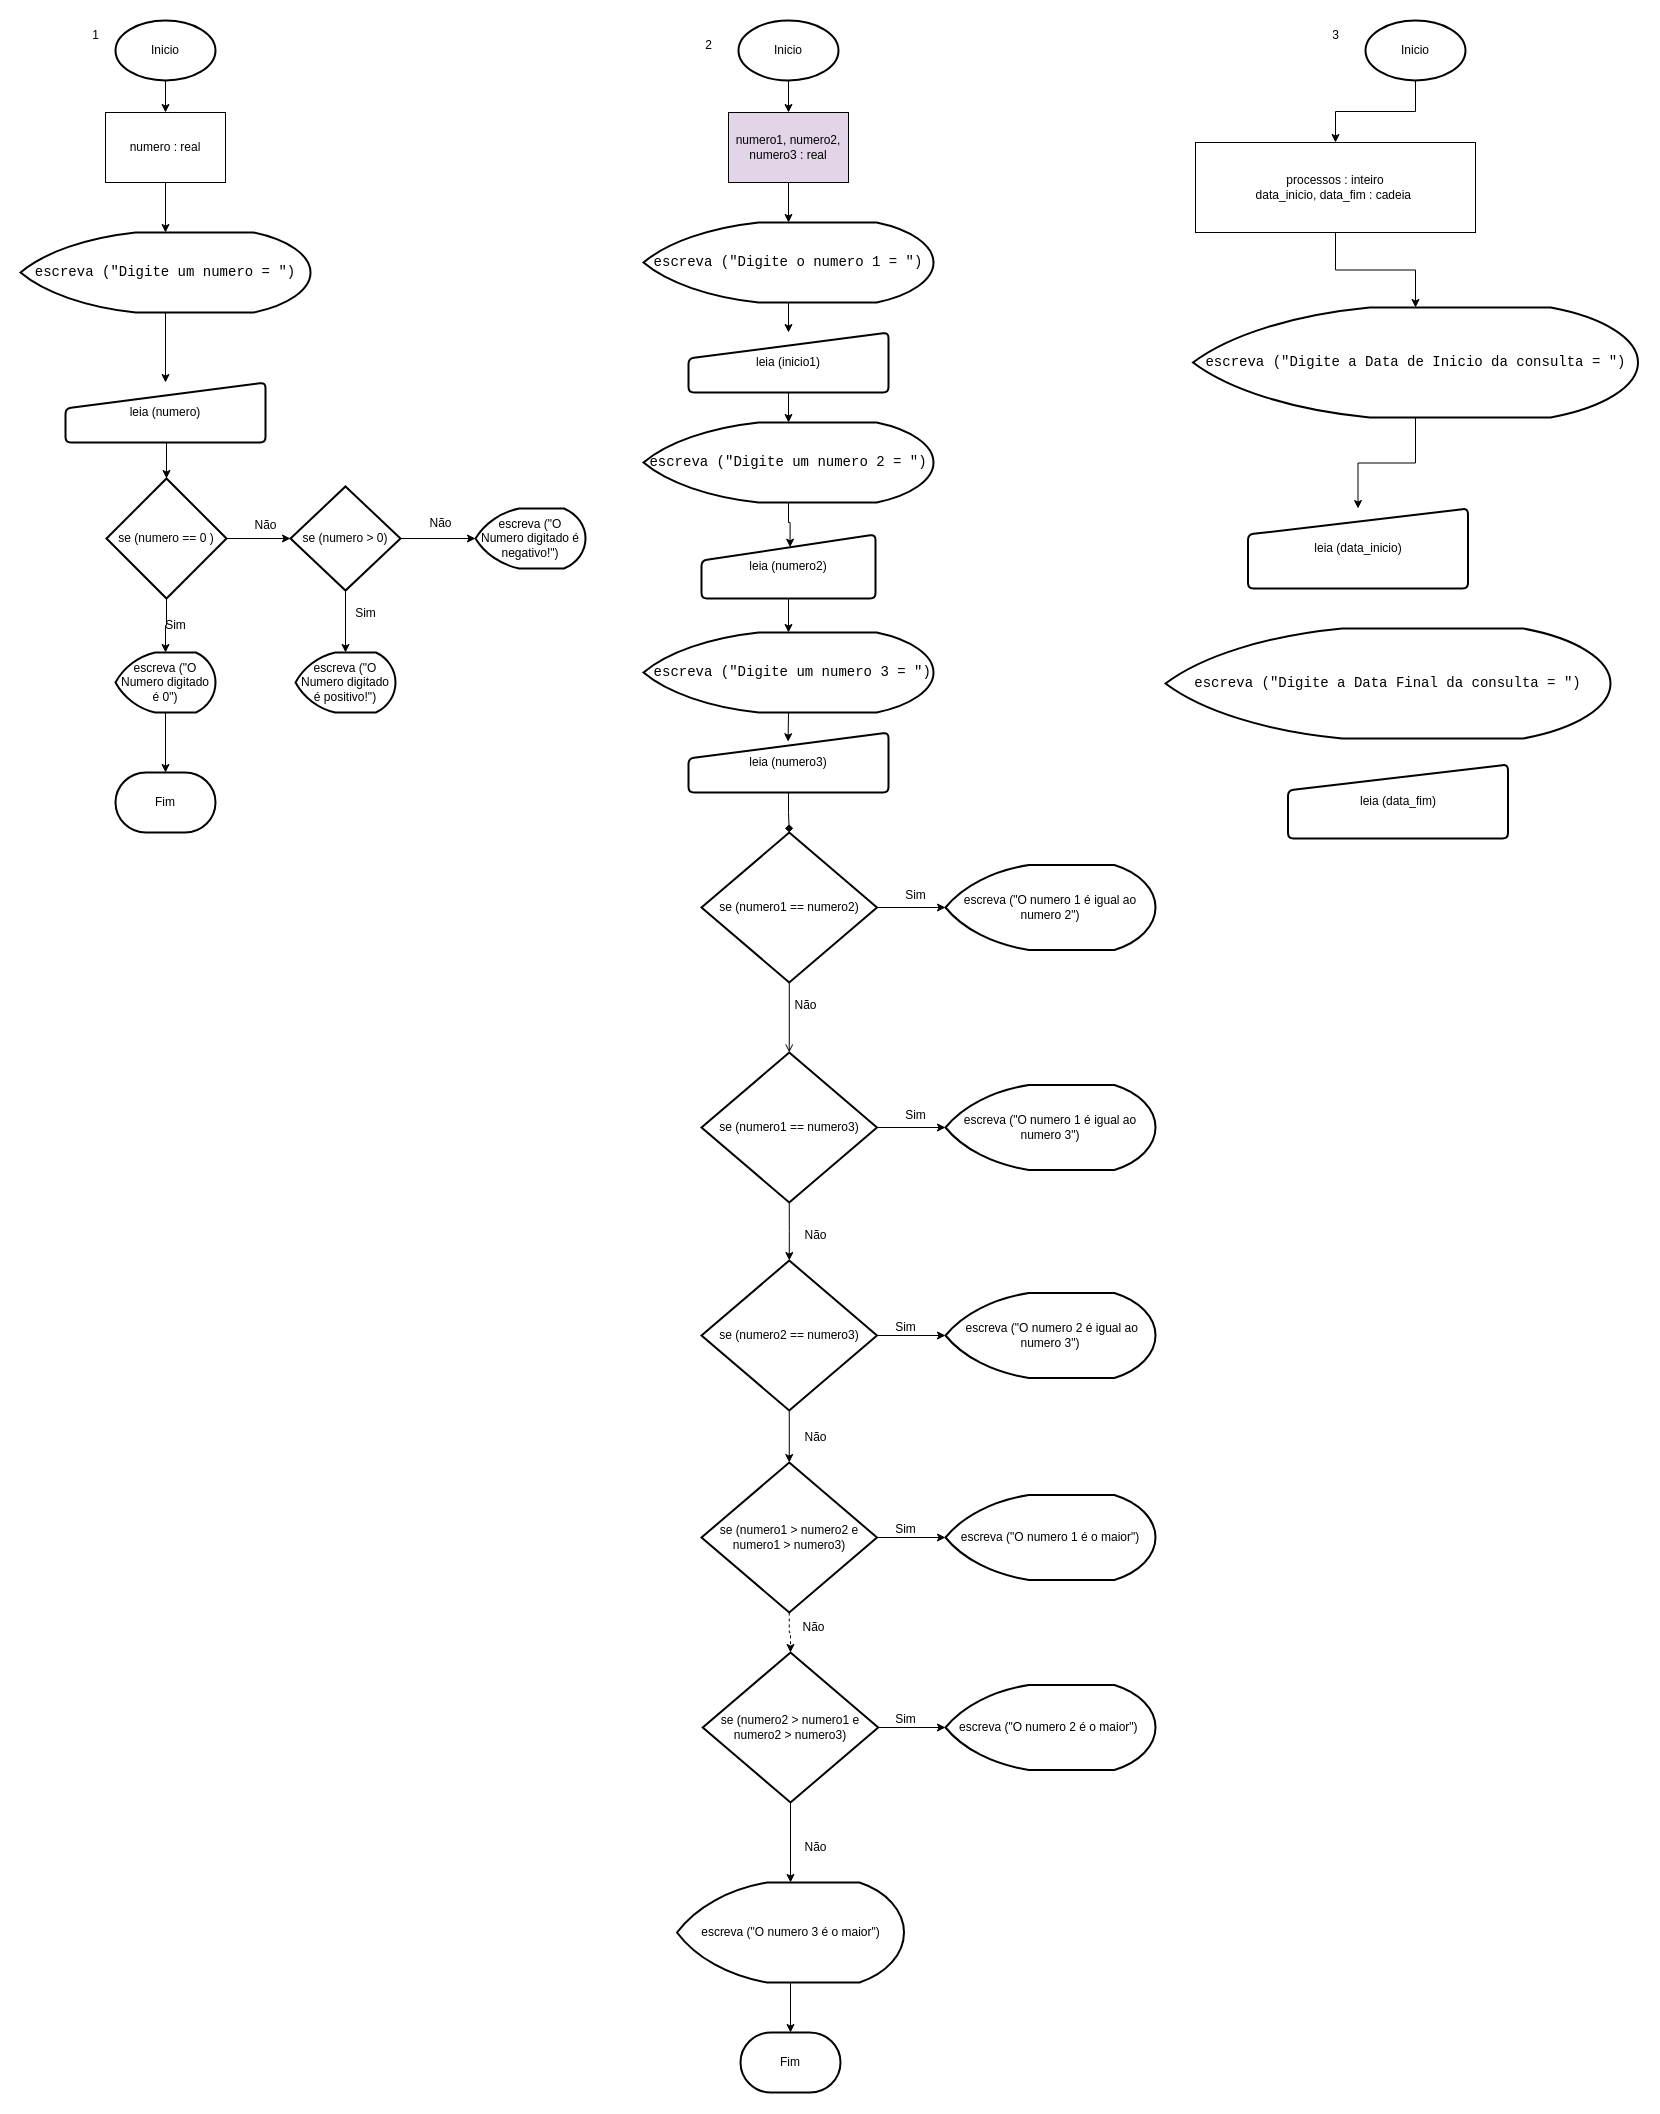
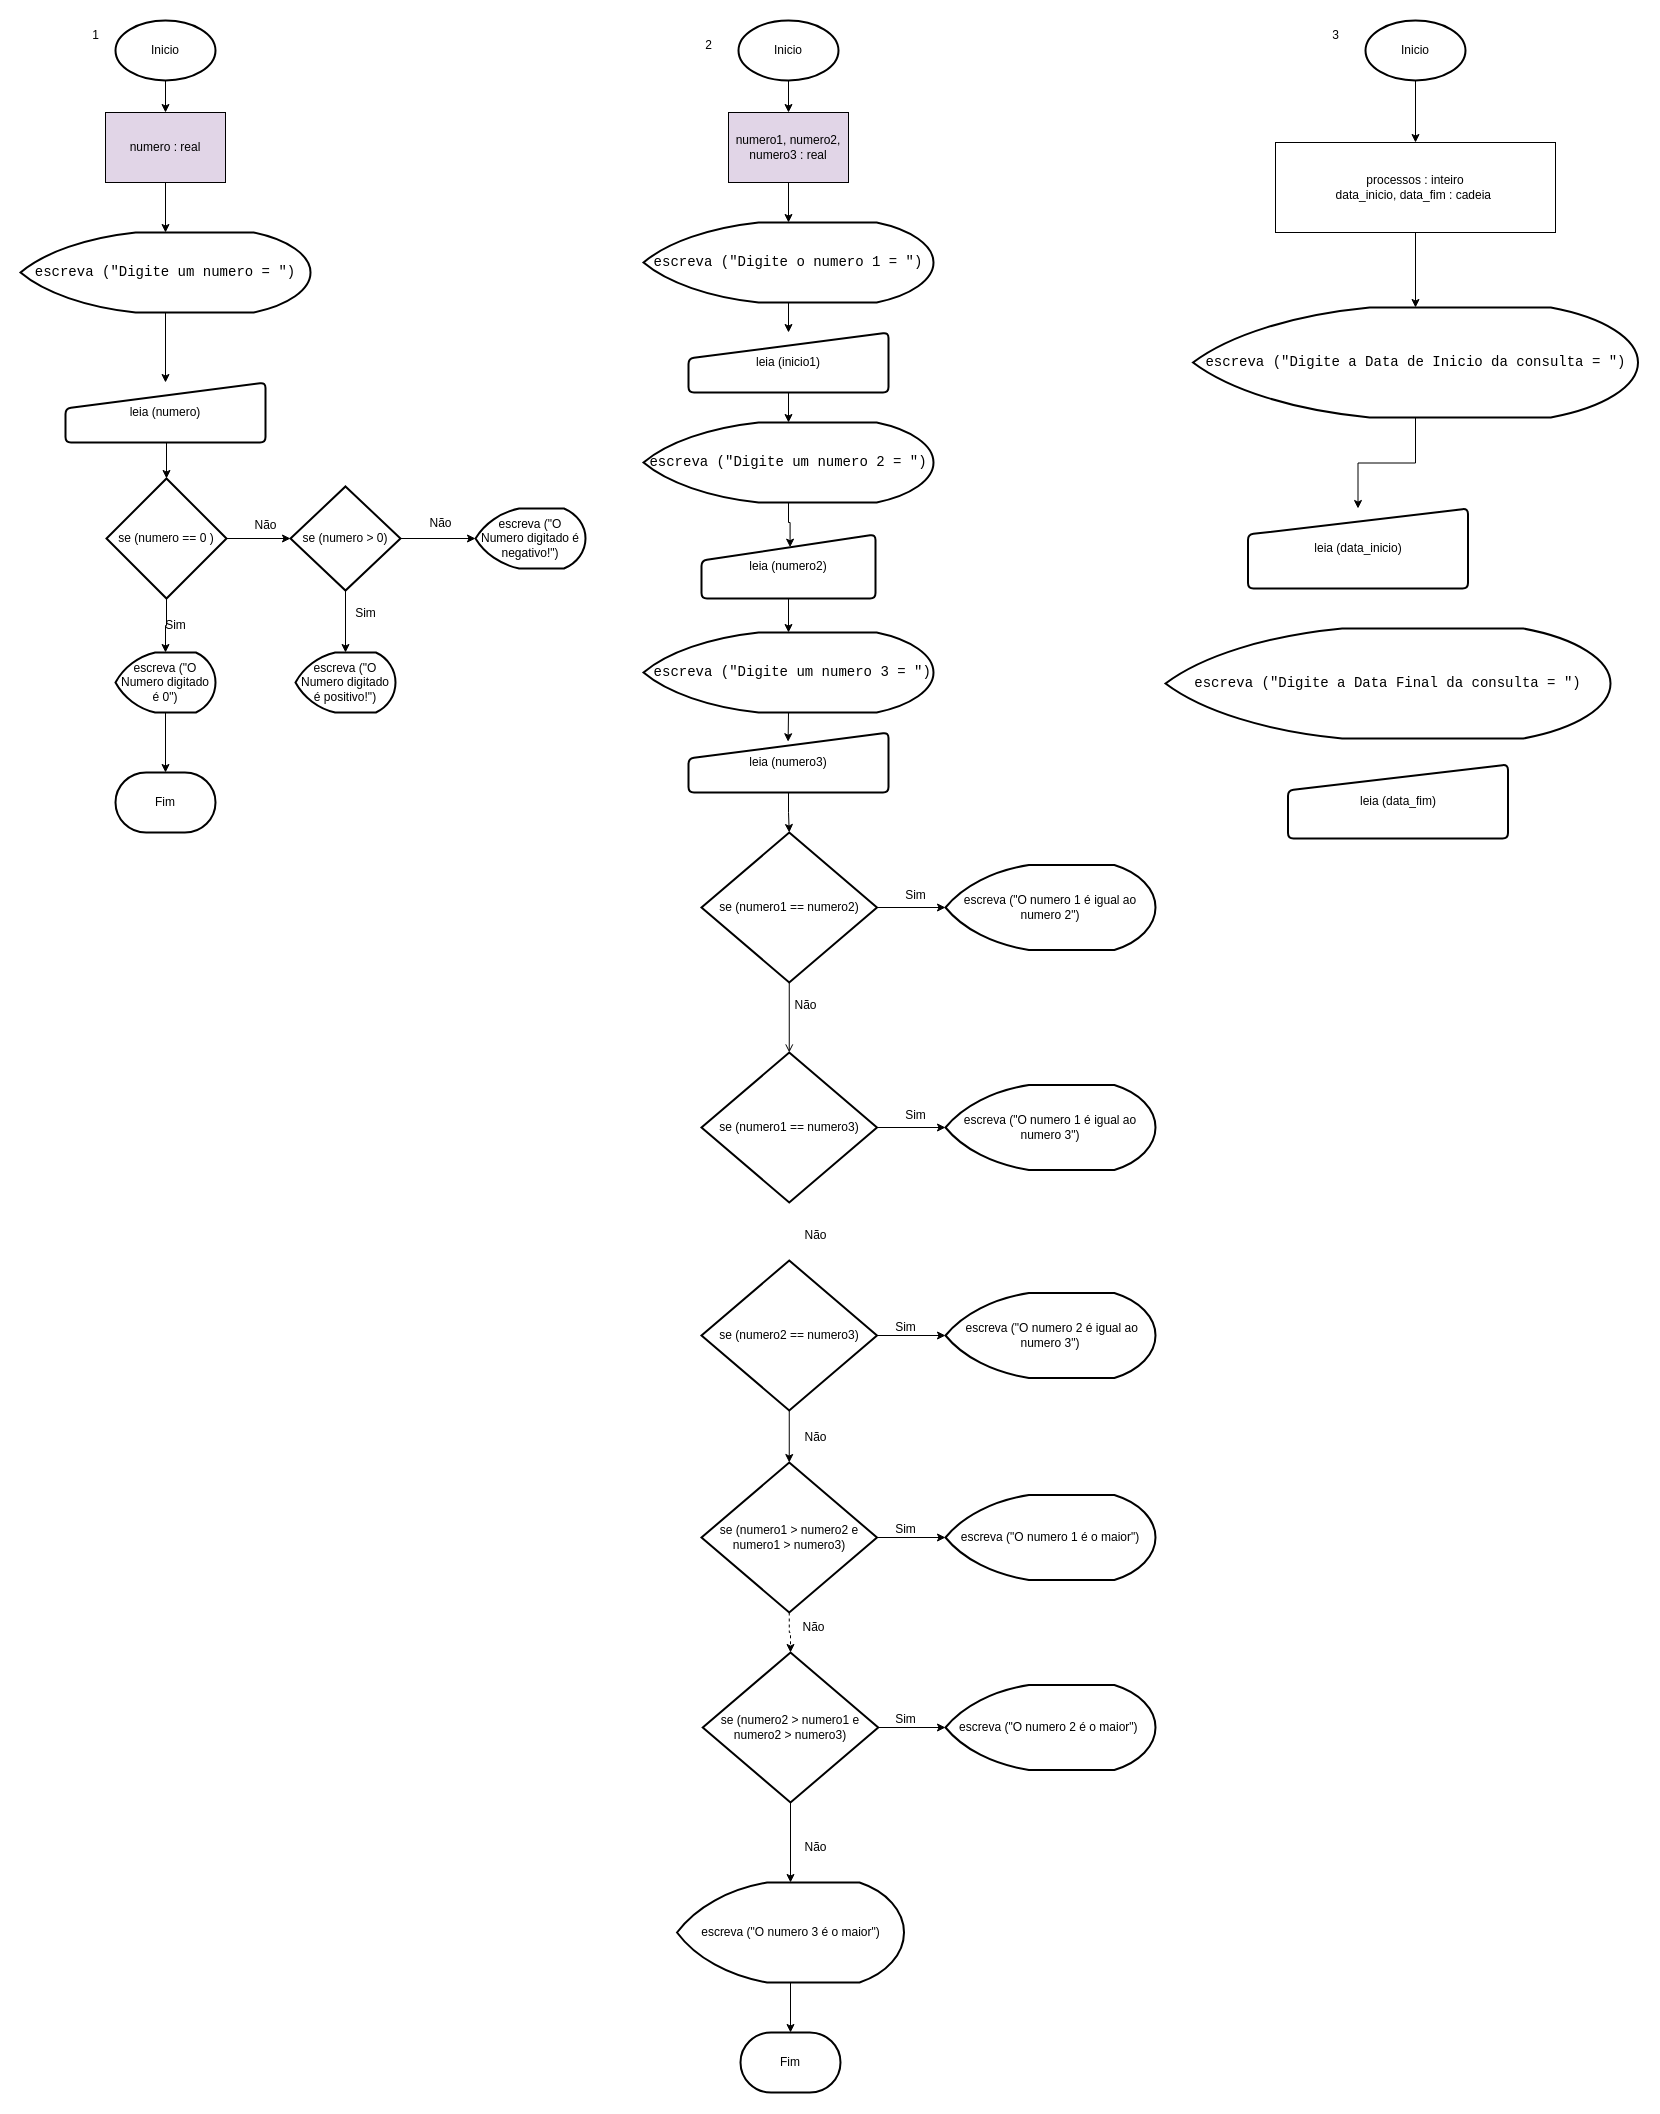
(166, 148) -> (166, 148)
(1336, 188) -> (1416, 188)
(789, 823) -> (789, 824)
(789, 1228) -> none
